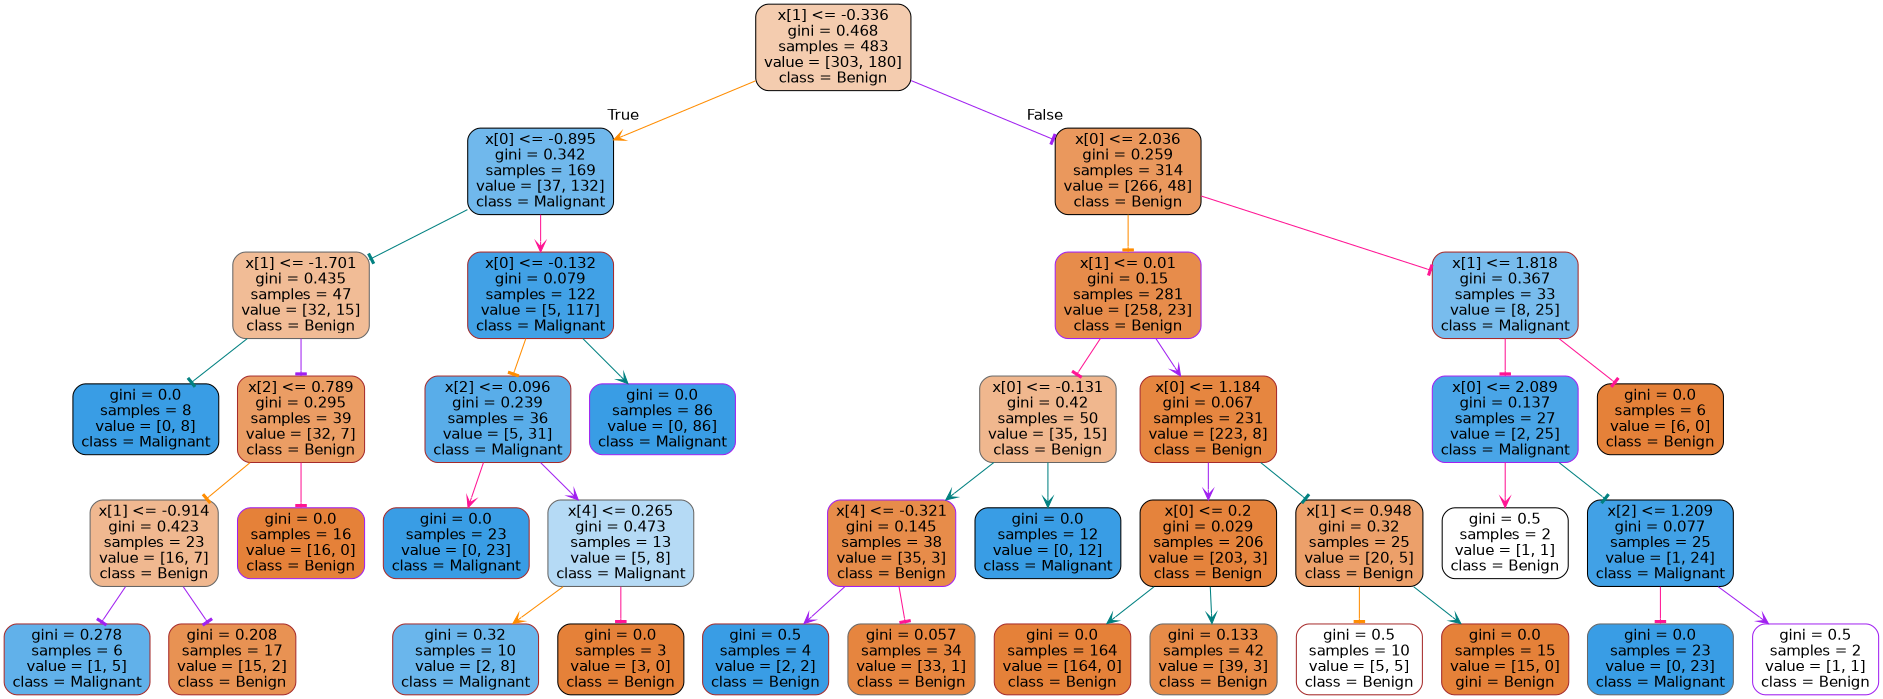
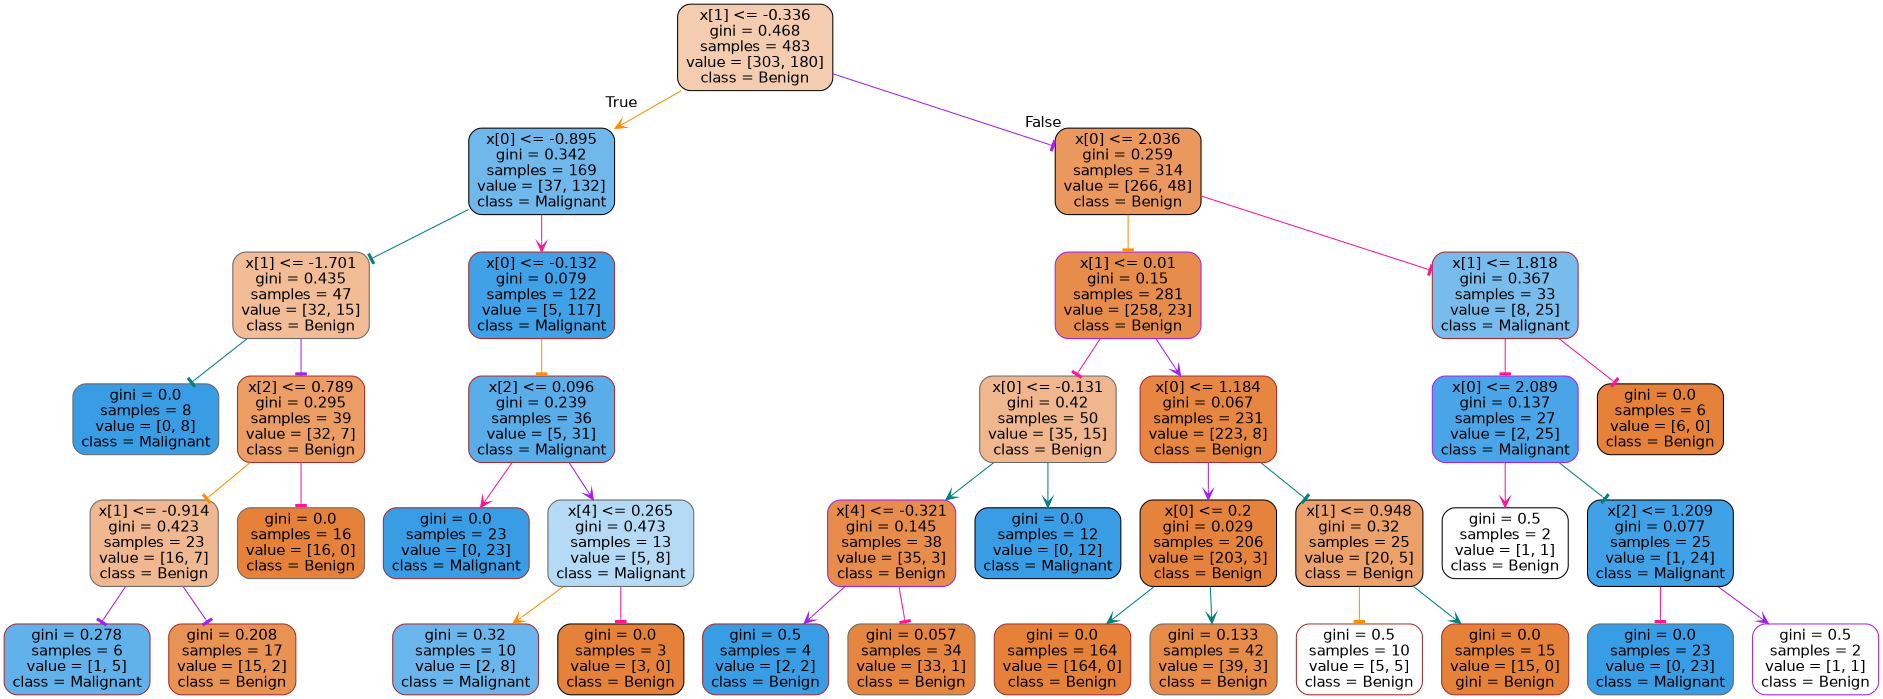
(146, 419) -> (146, 419)
(662, 419) -> none
(301, 543) -> (301, 543)
